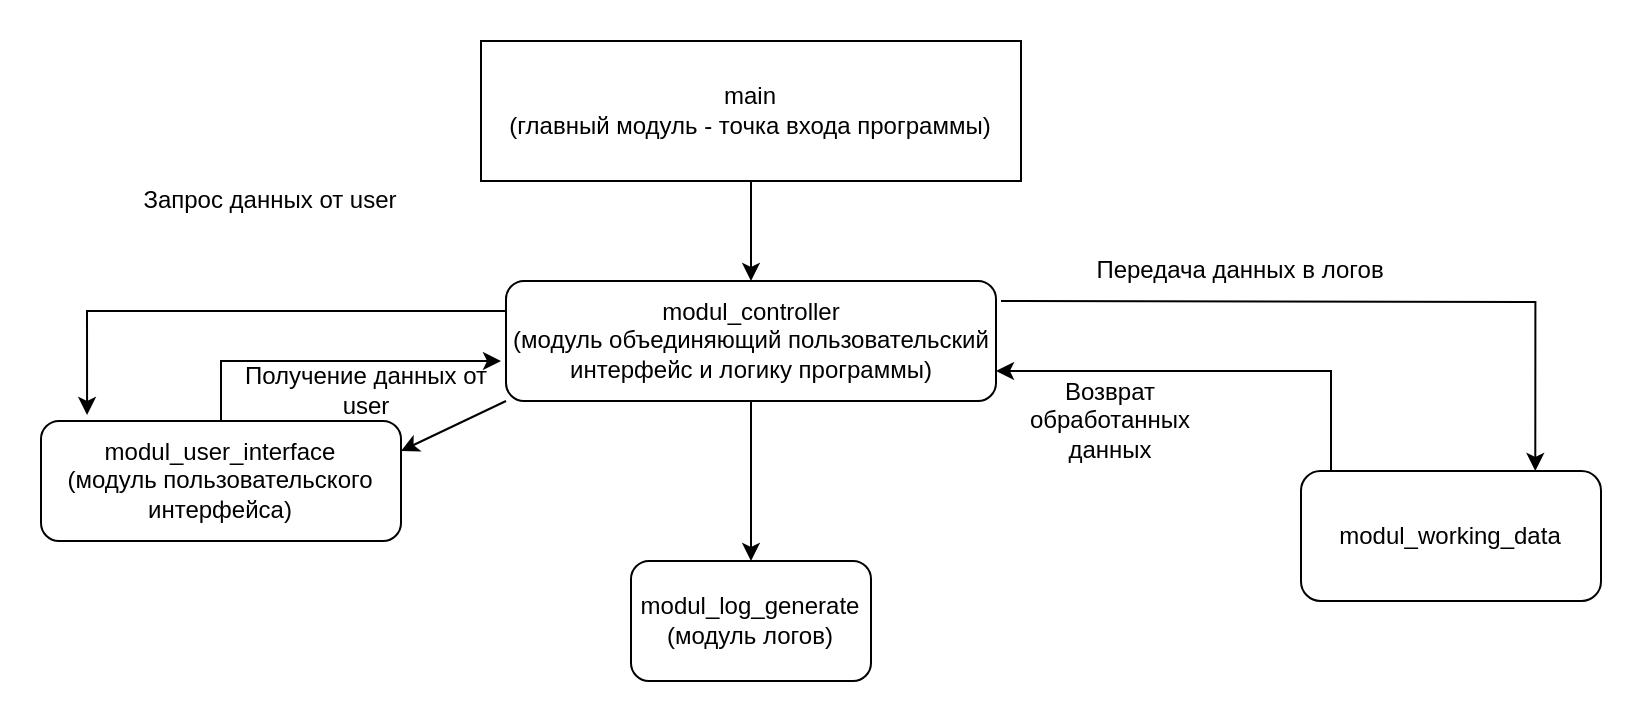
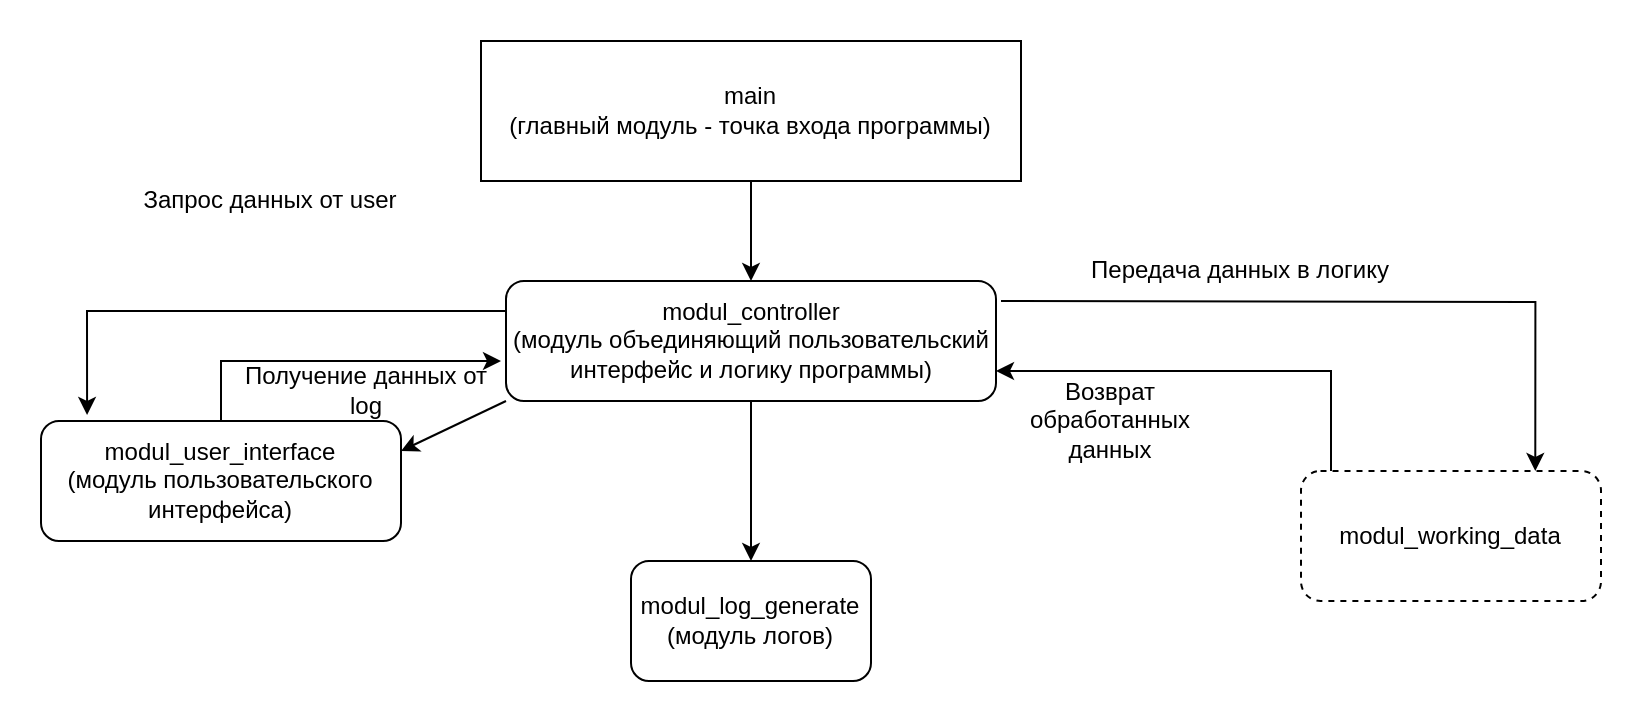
(1241, 271) -> (1241, 271)
(367, 391) -> (367, 391)
(1451, 536) -> (1451, 536)
